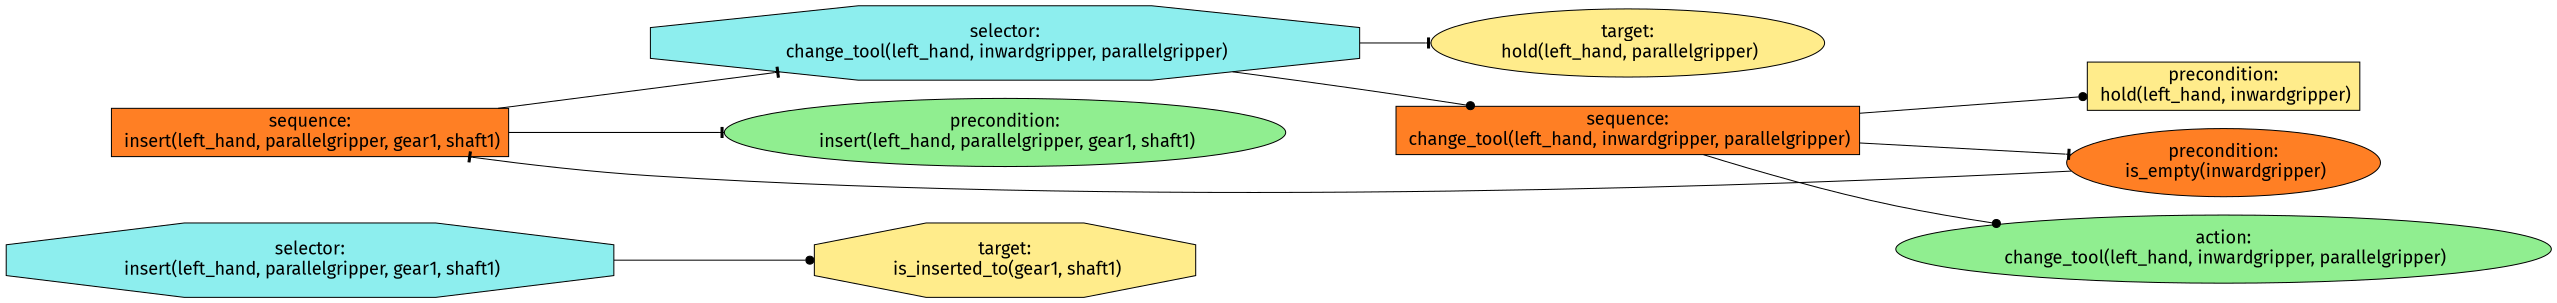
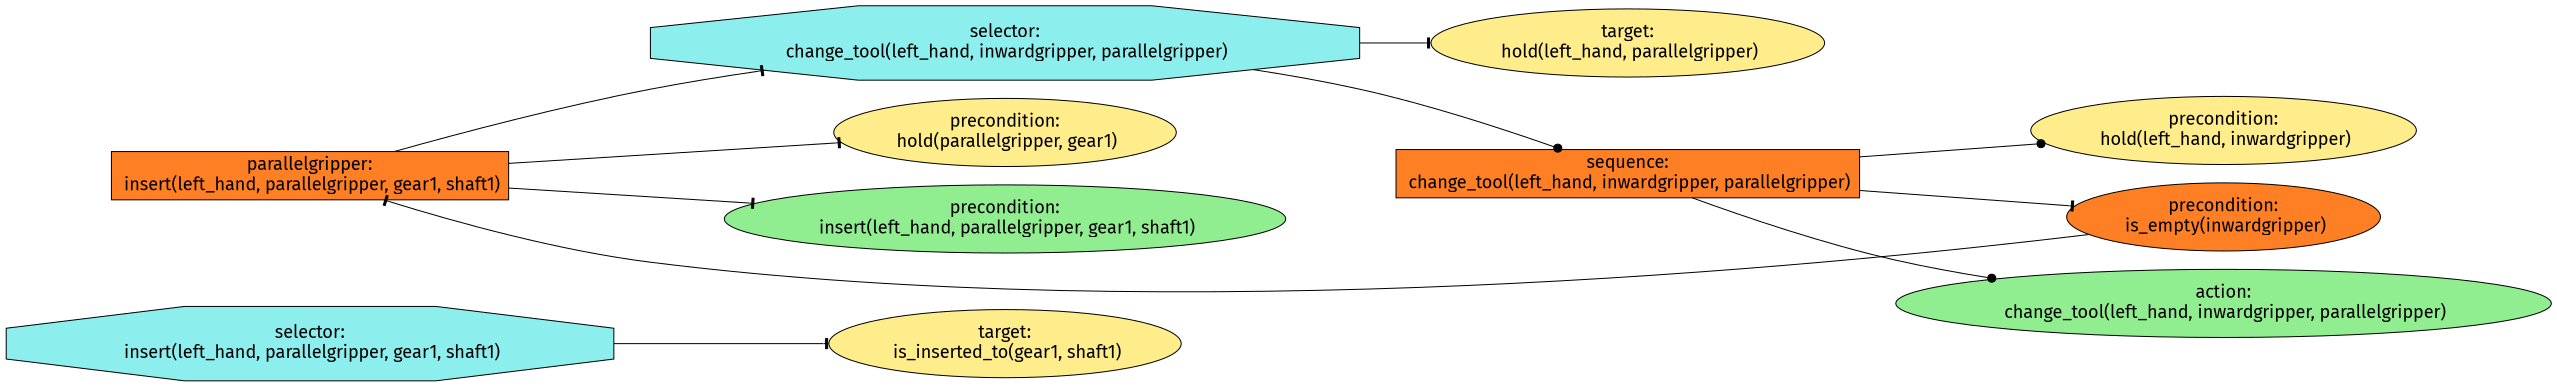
(2224, 86) -> (2224, 130)
(310, 132) -> (310, 176)
none -> (1005, 132)
(710, 260) -> (719, 344)
(1005, 260) -> (1005, 344)
